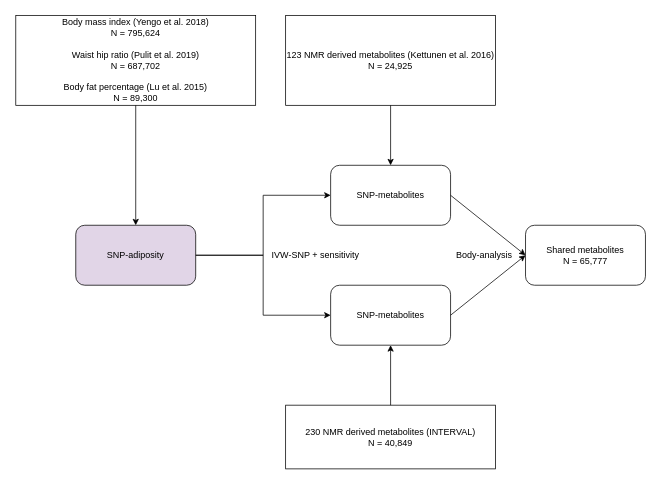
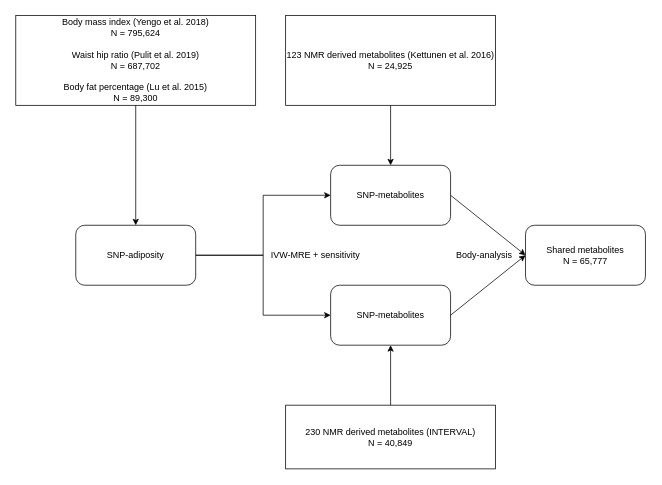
(135, 255) -> (135, 255)
(315, 255) -> (315, 255)
